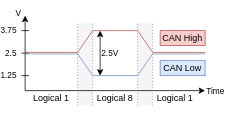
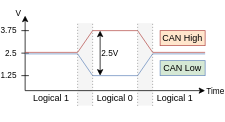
(183, 38) -> (183, 38)
(183, 68) -> (183, 68)
(115, 98) -> (115, 98)
